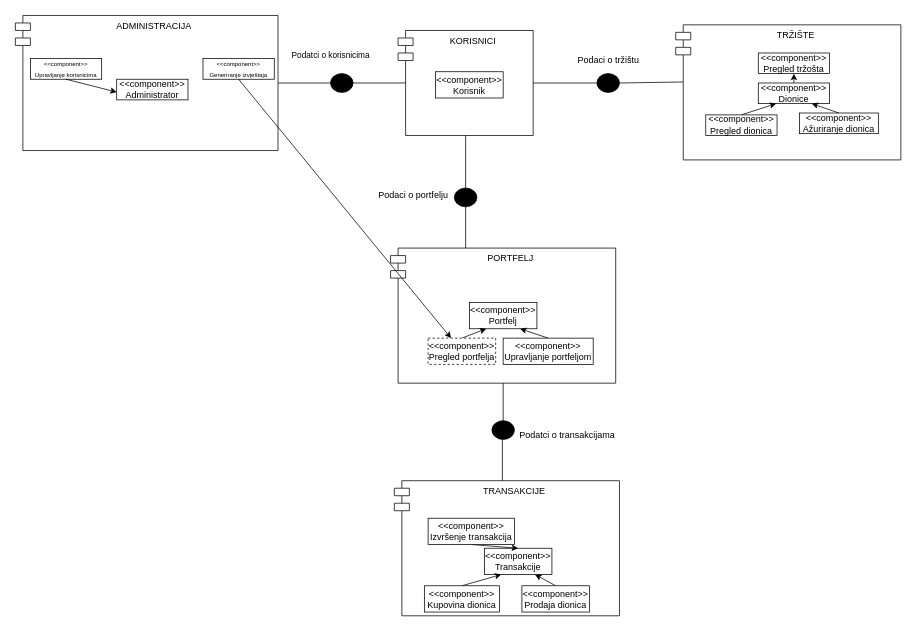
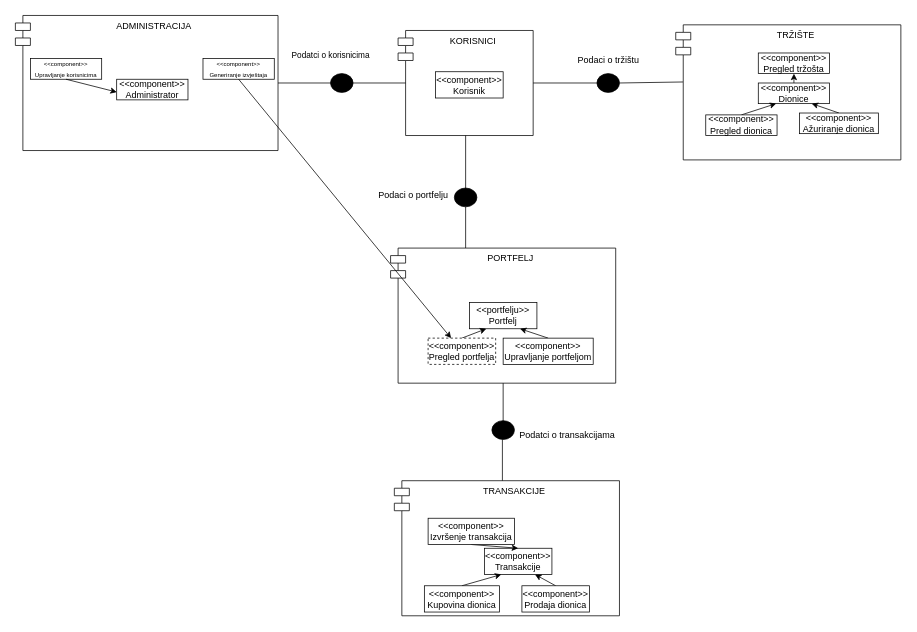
(503, 315) -> (503, 315)
